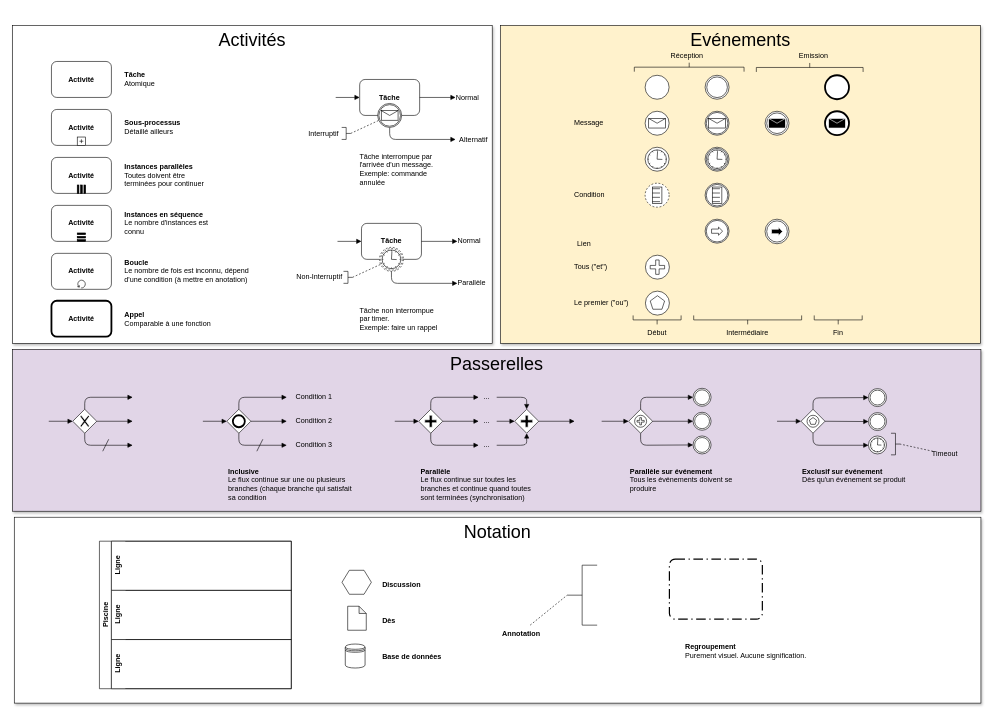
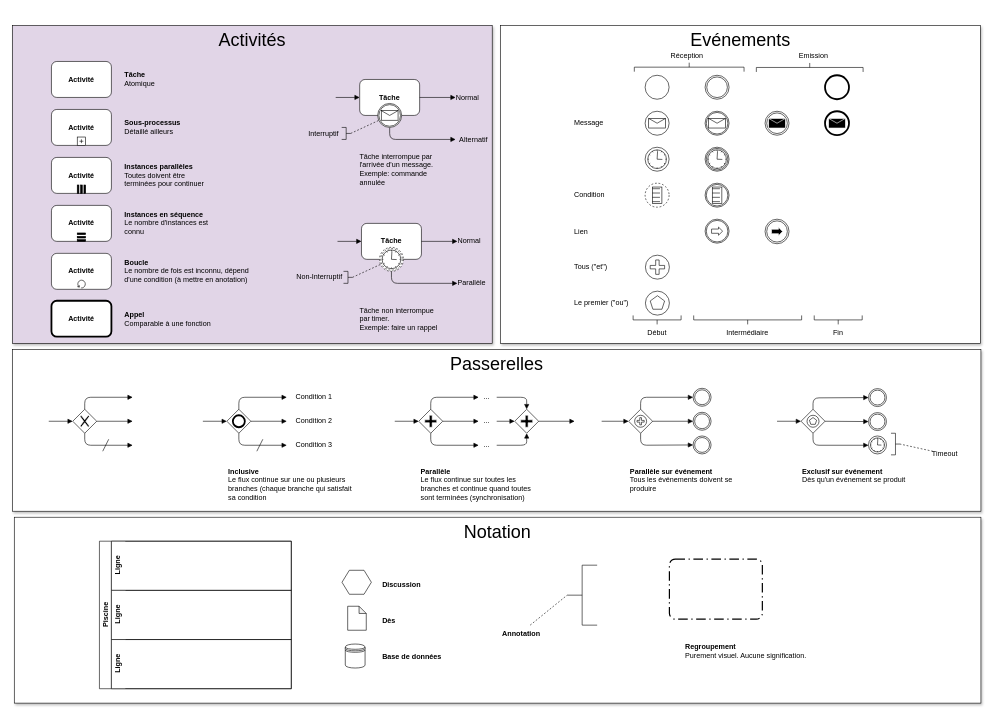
(252, 185) -> (252, 185)
(741, 185) -> (741, 185)
(600, 244) -> (597, 232)
(497, 431) -> (497, 431)
